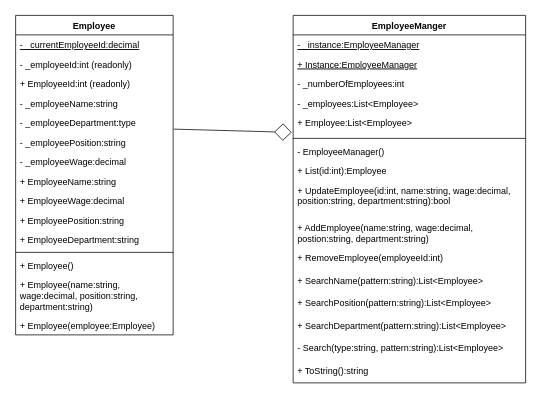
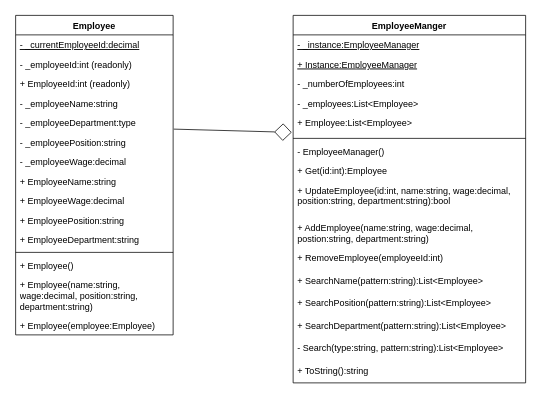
(347, 171) -> (345, 171)
